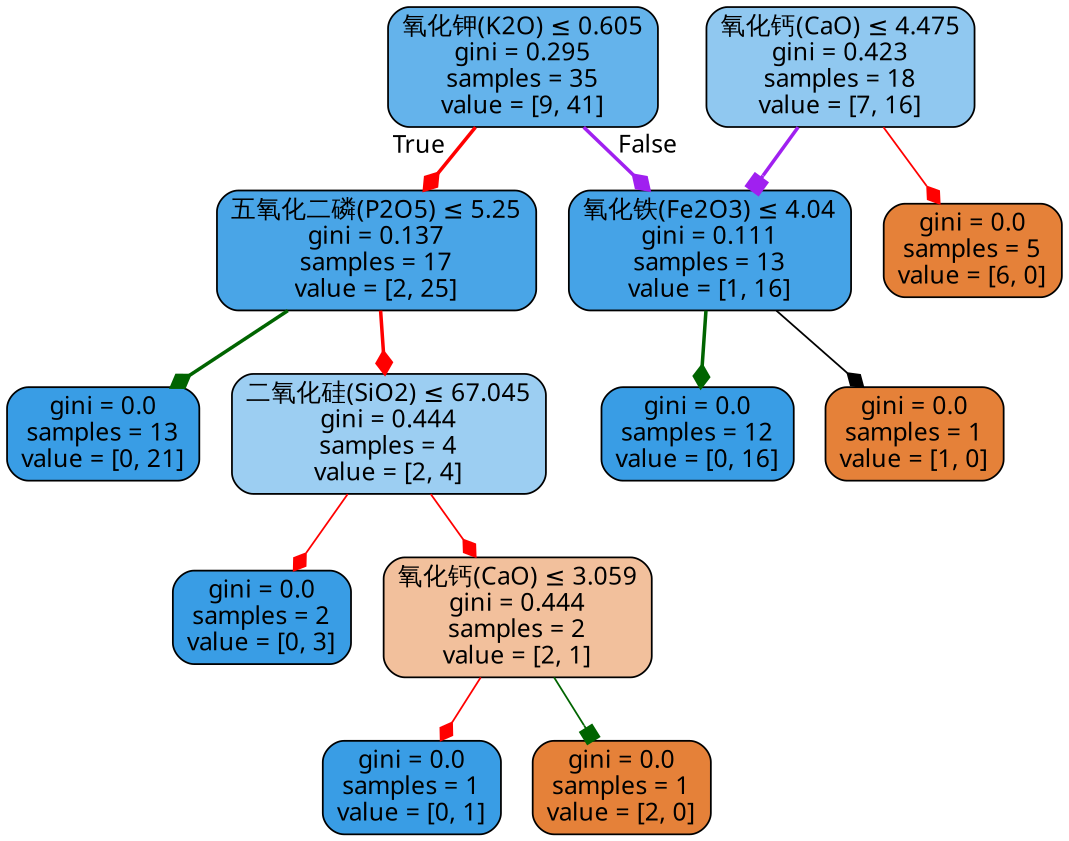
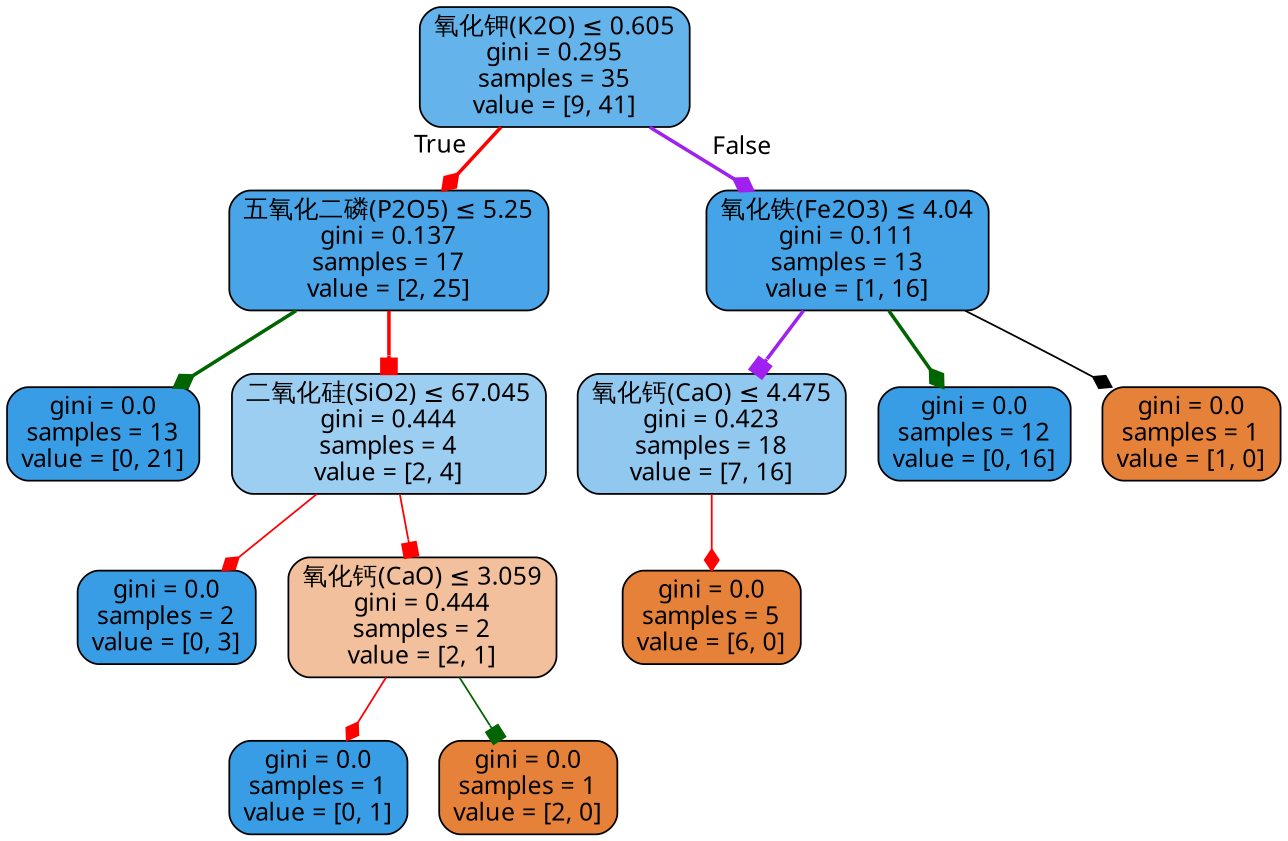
(781, 151) -> (785, 335)
(382, 331) -> (389, 333)
(447, 517) -> (404, 517)
